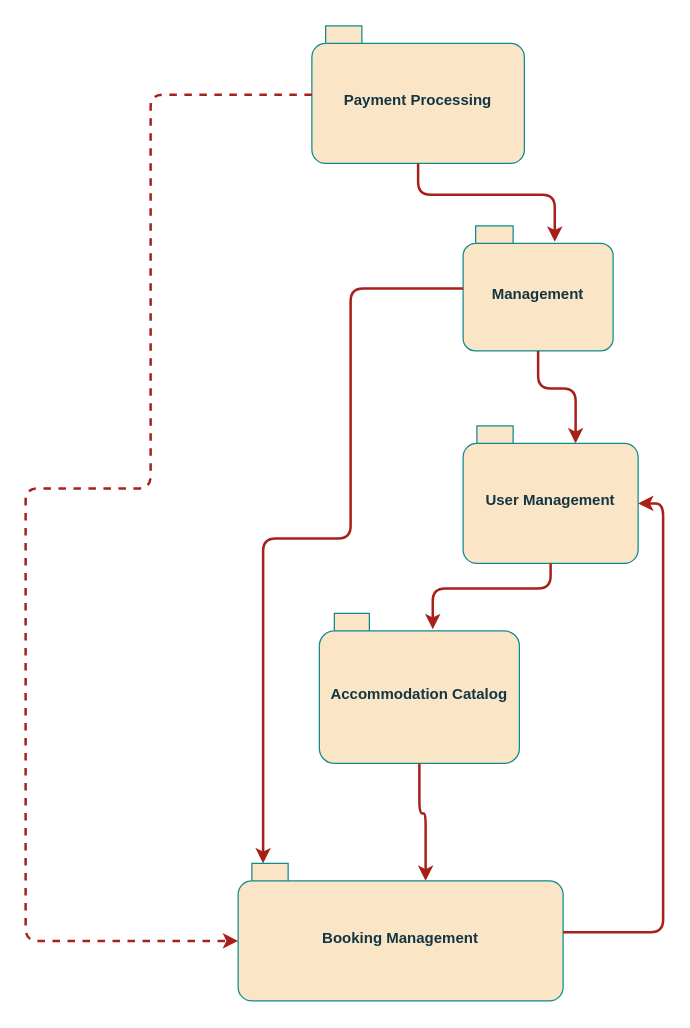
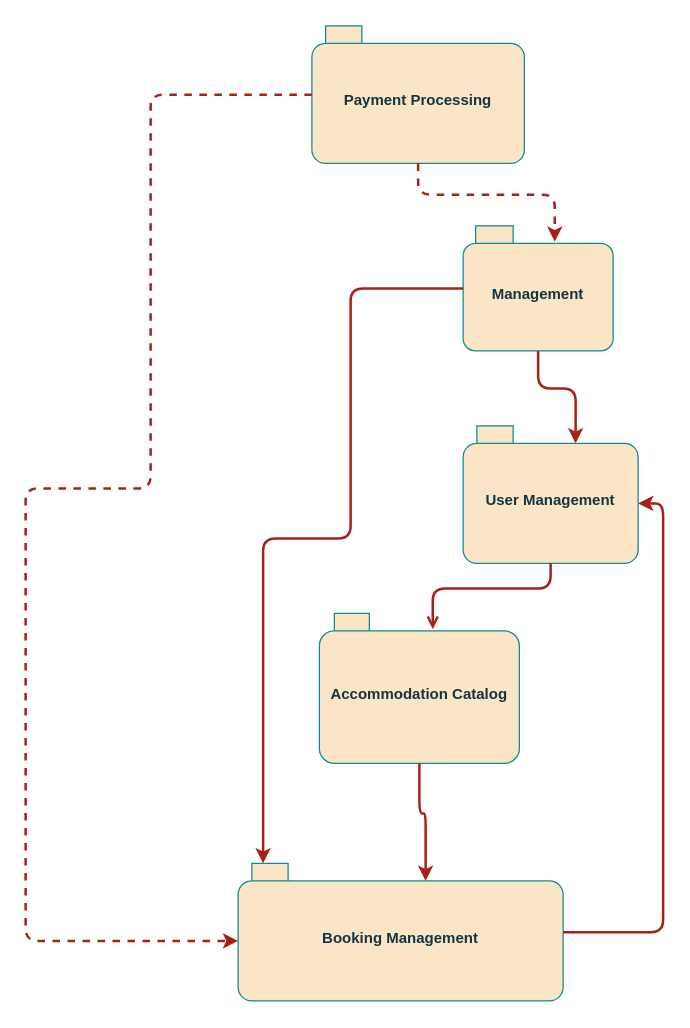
(492, 194) -> (492, 194)
(433, 616) -> (433, 617)
